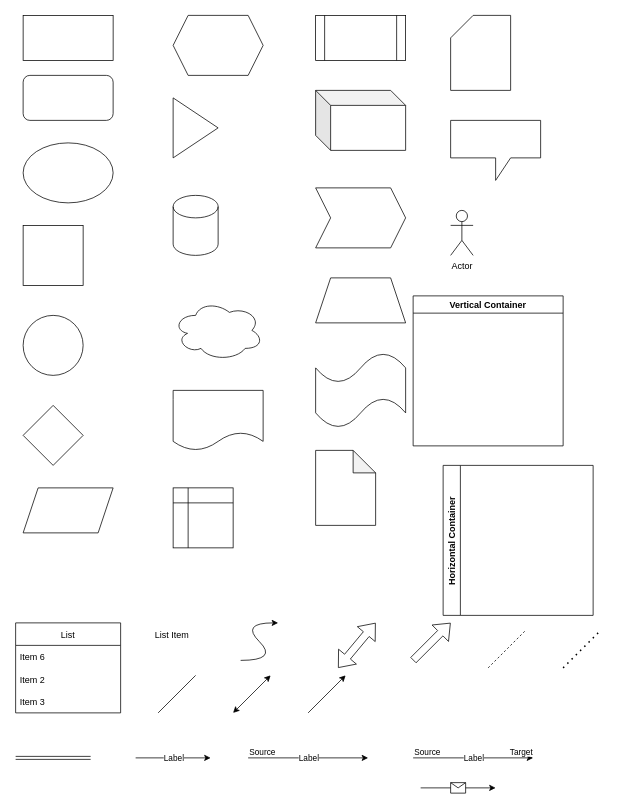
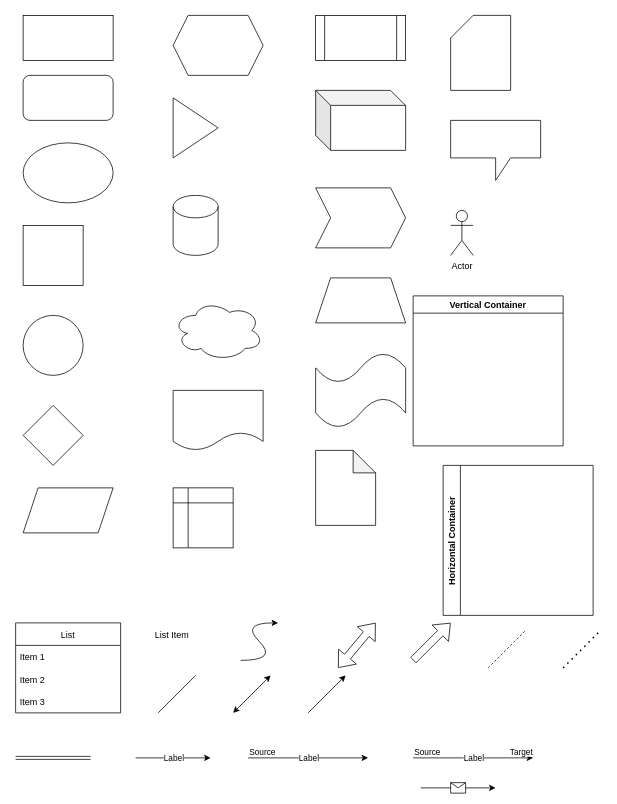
(33, 657) -> (33, 657)
